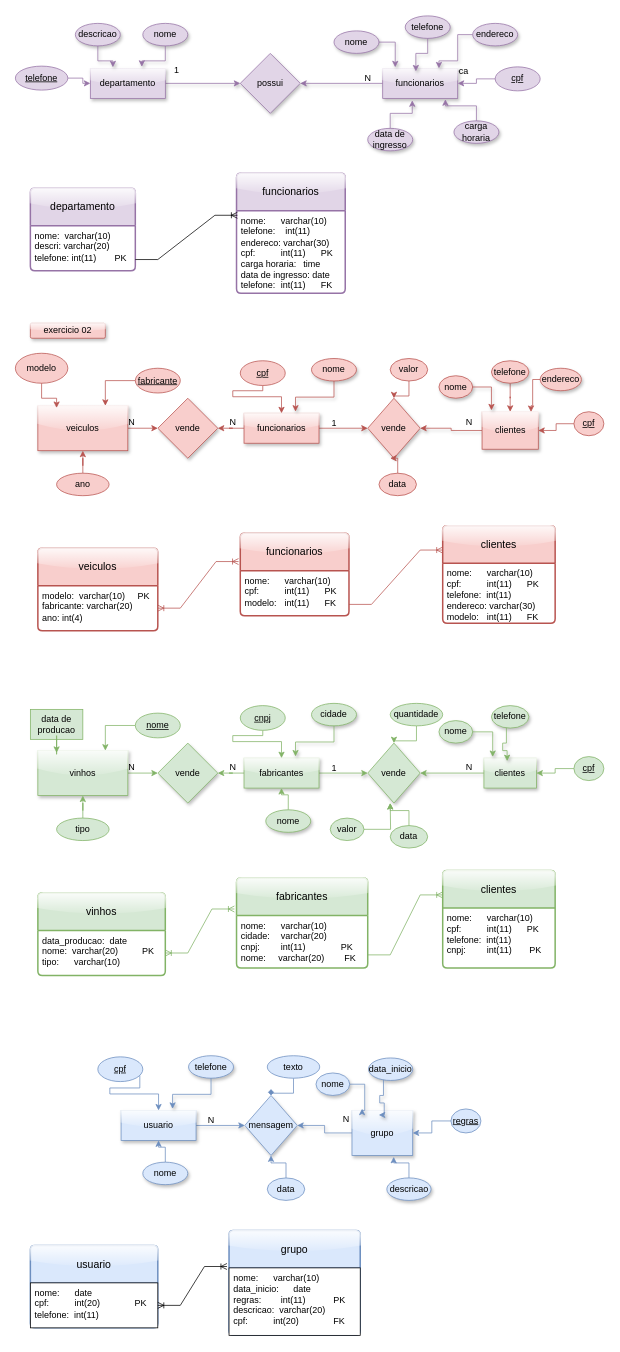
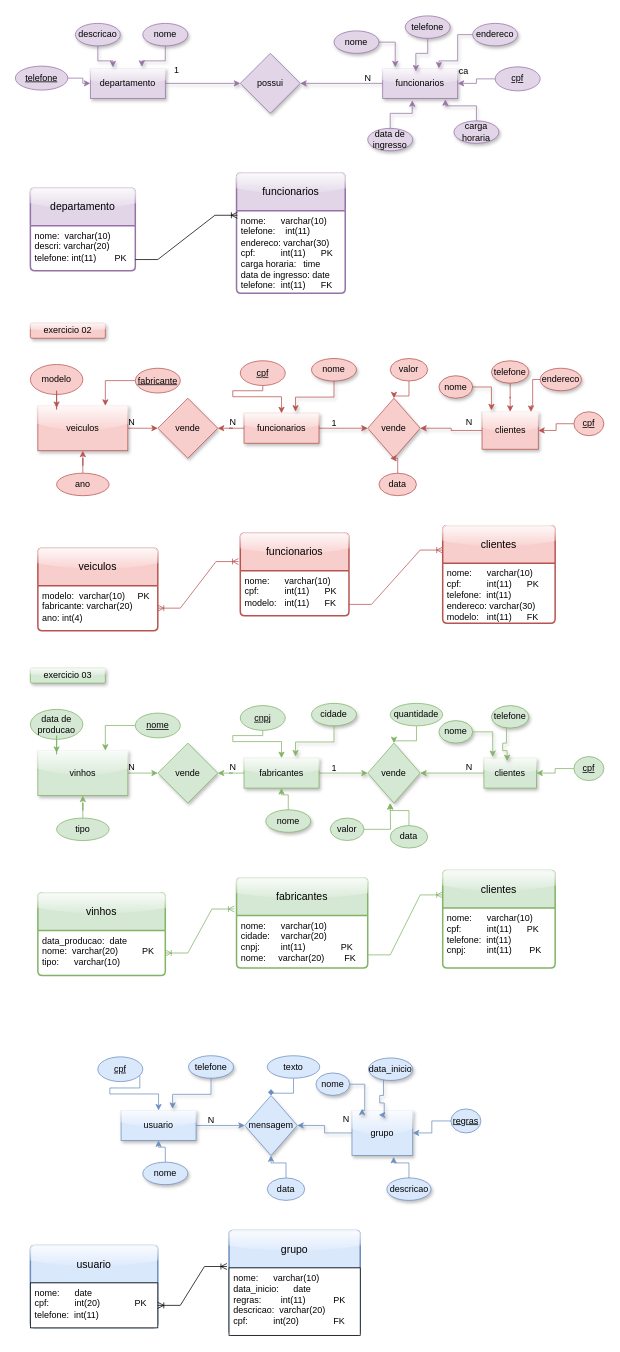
(42, 368) -> (57, 379)
none -> (68, 675)
(57, 724) -> (57, 724)
